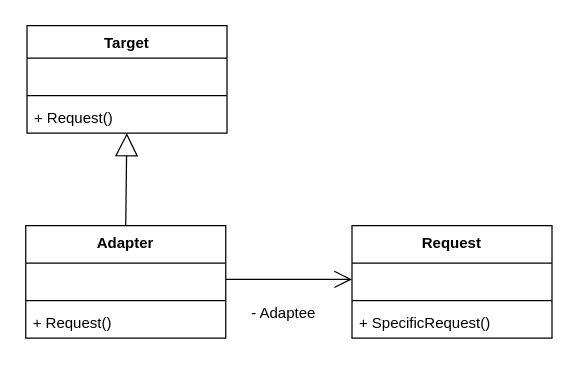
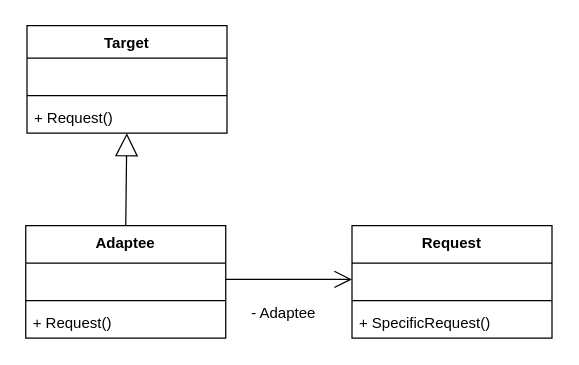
(125, 243) -> (125, 243)
